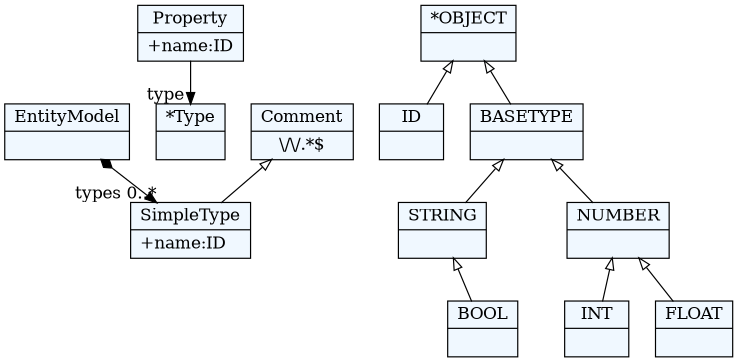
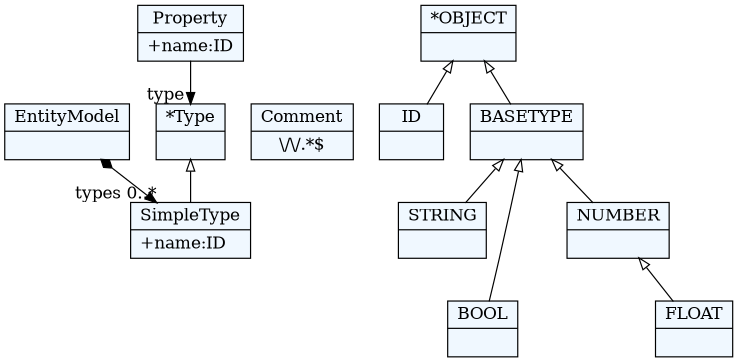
(242, 185) -> (191, 187)
(465, 285) -> (504, 236)
(597, 329) -> none
